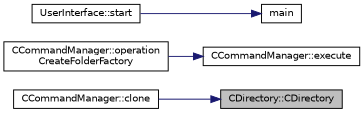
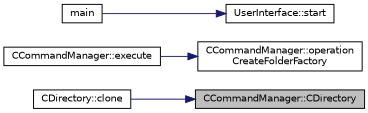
(196, 14) -> (159, 14)
(181, 56) -> (174, 56)
(86, 99) -> (82, 99)
(281, 99) -> (280, 99)
